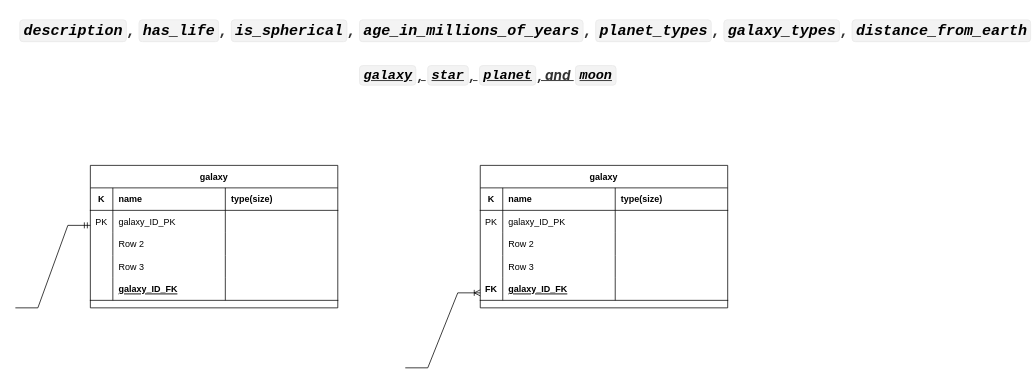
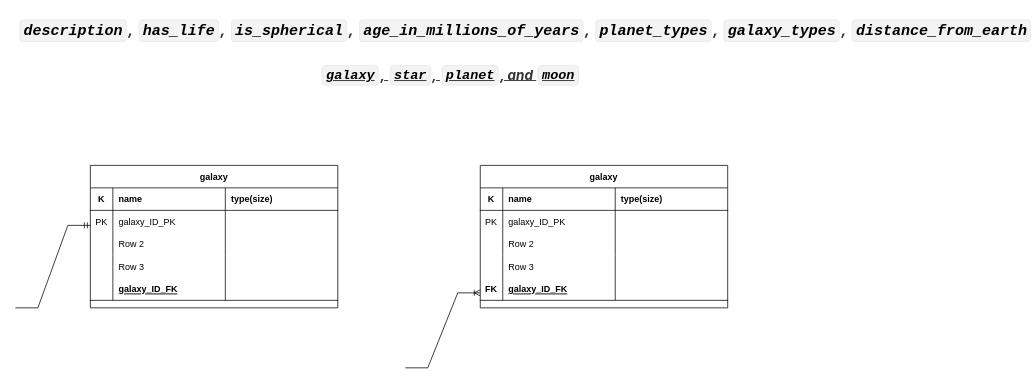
(488, 75) -> (450, 75)
